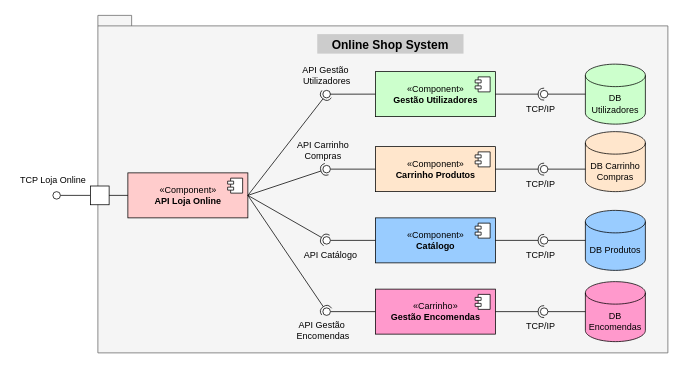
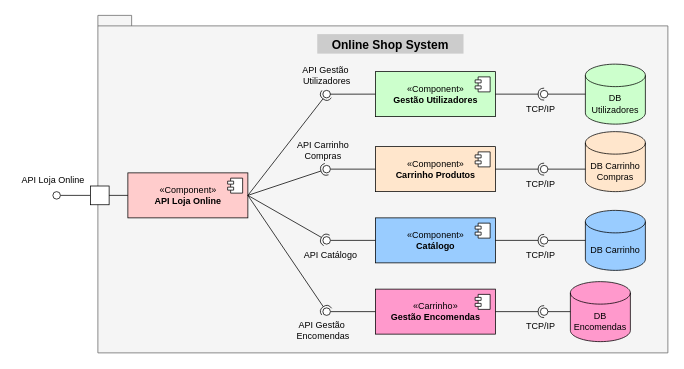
(53, 180) -> (53, 180)
(615, 250) -> (615, 250)
(615, 312) -> (600, 312)
